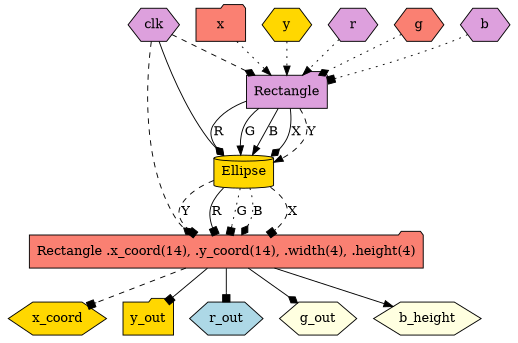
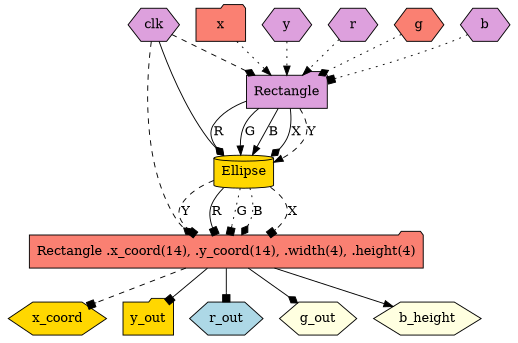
(287, 25) -> (287, 25)
